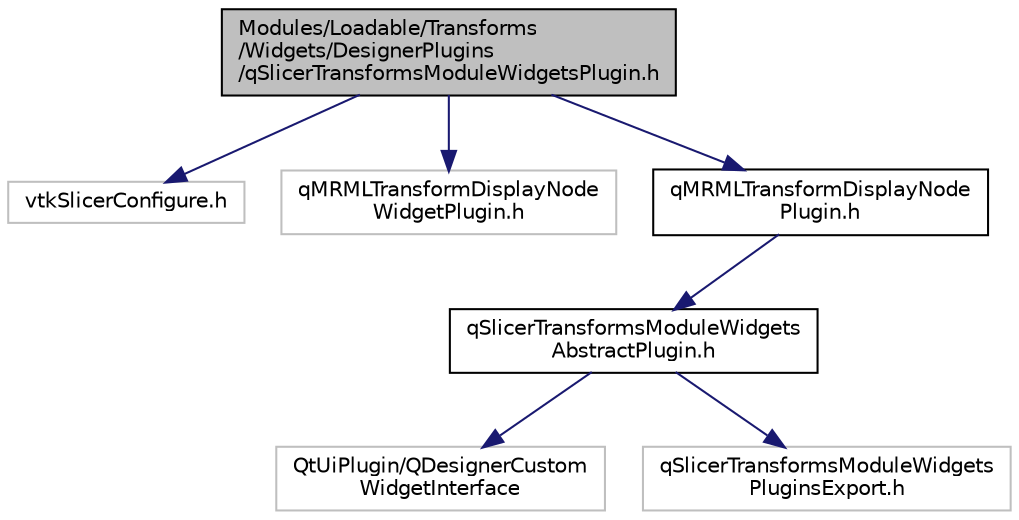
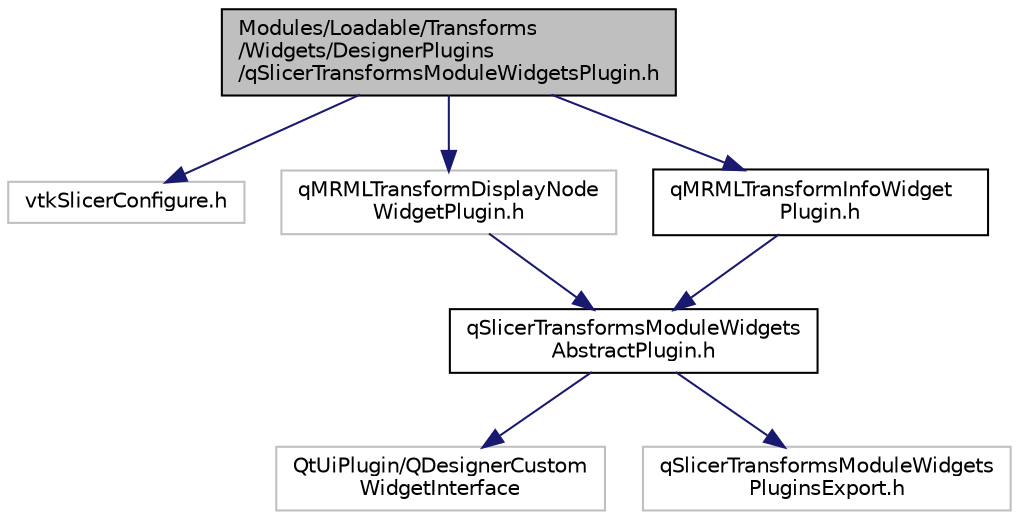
(821, 202) -> (821, 202)
none -> (533, 266)
